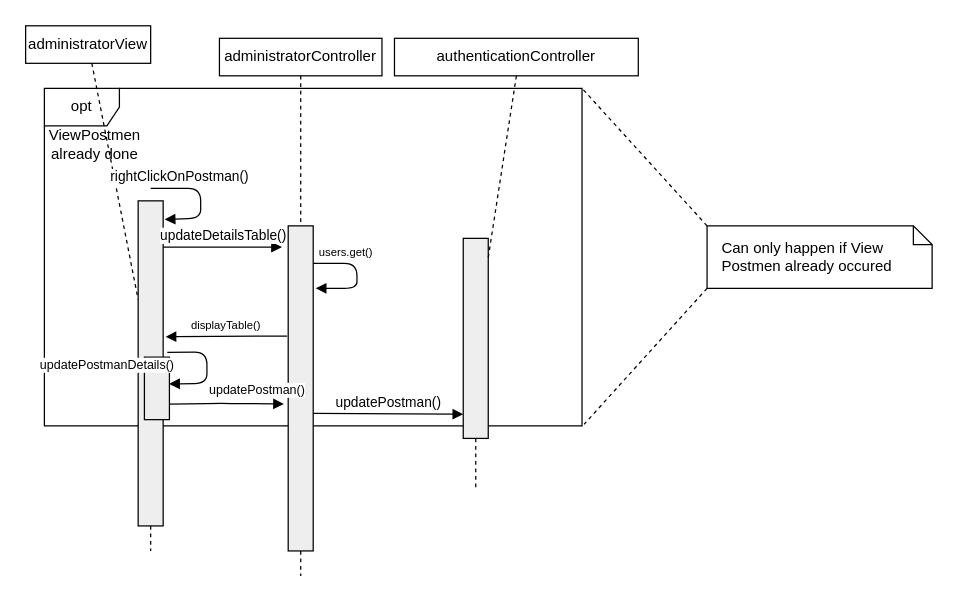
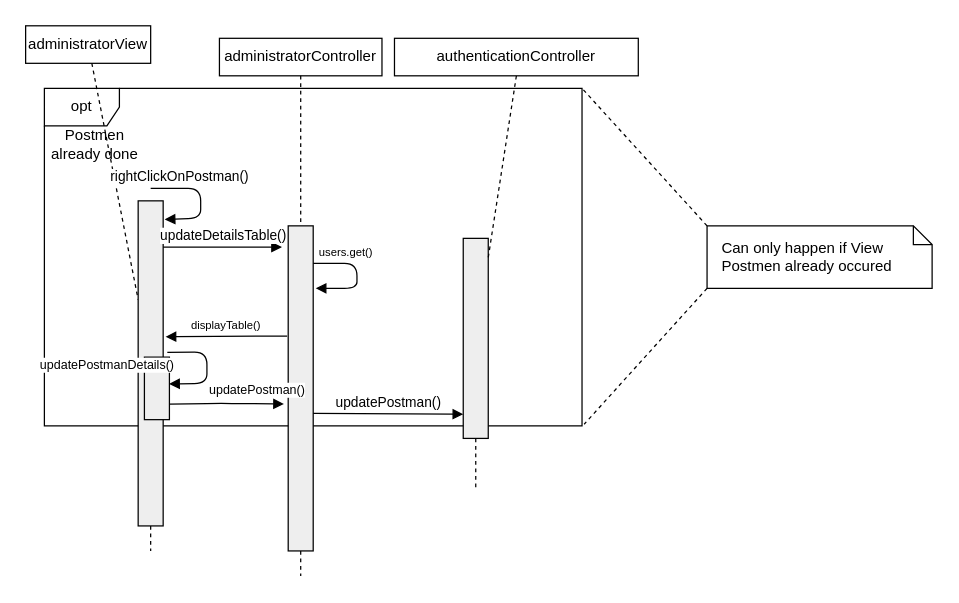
(95, 144) -> (95, 144)
